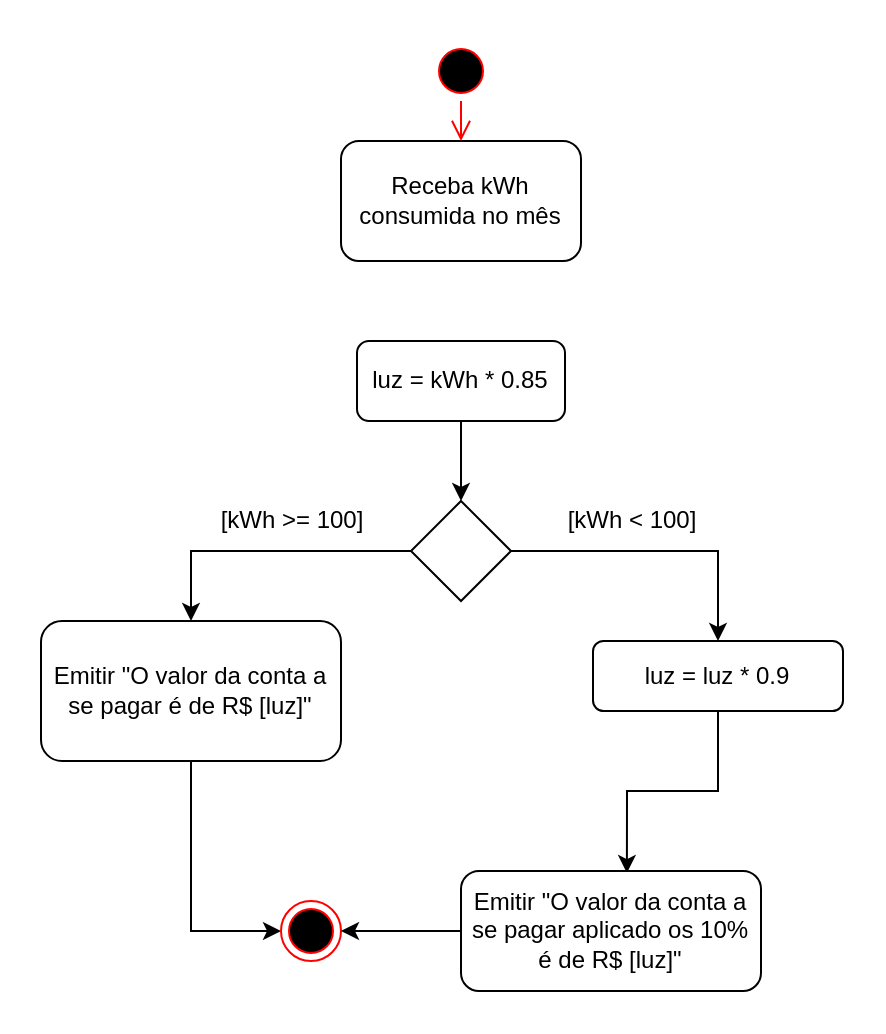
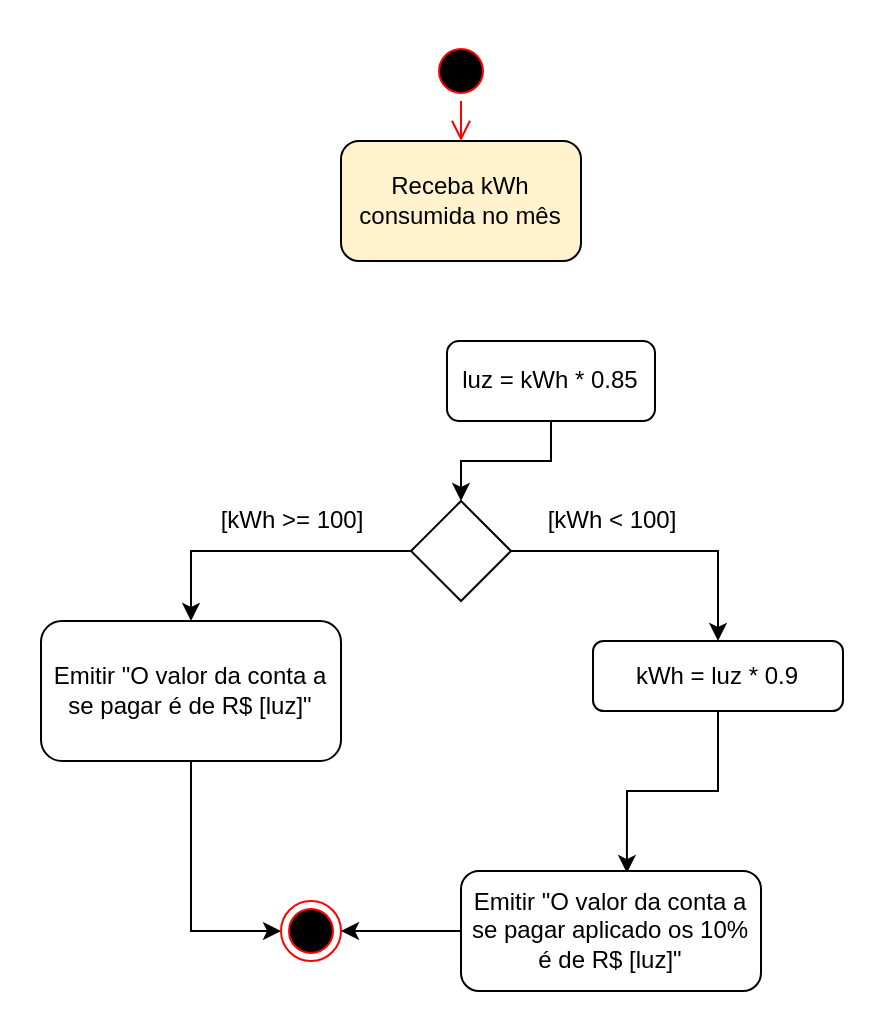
(461, 201) -> (461, 201)
(461, 381) -> (551, 381)
(633, 521) -> (613, 521)
(718, 677) -> (718, 677)
